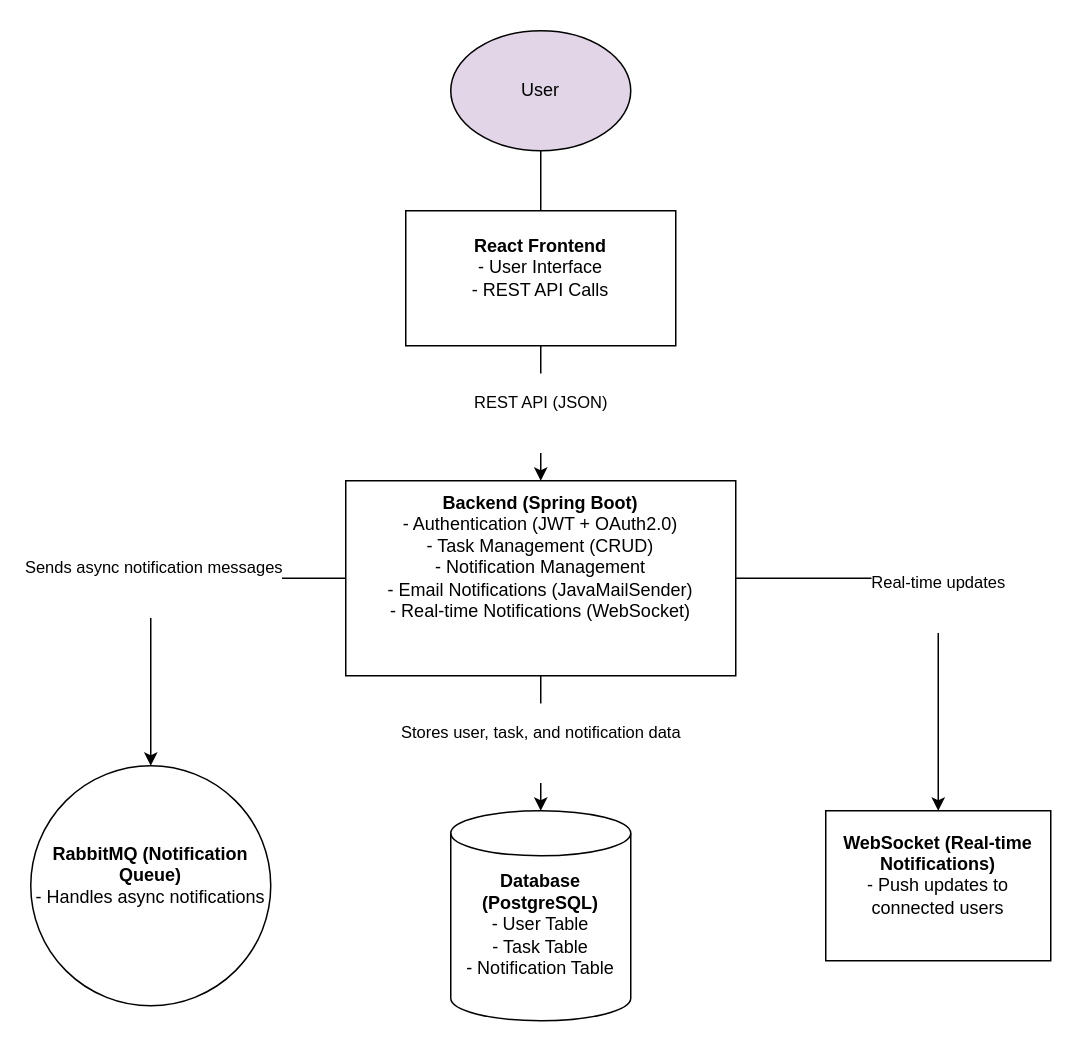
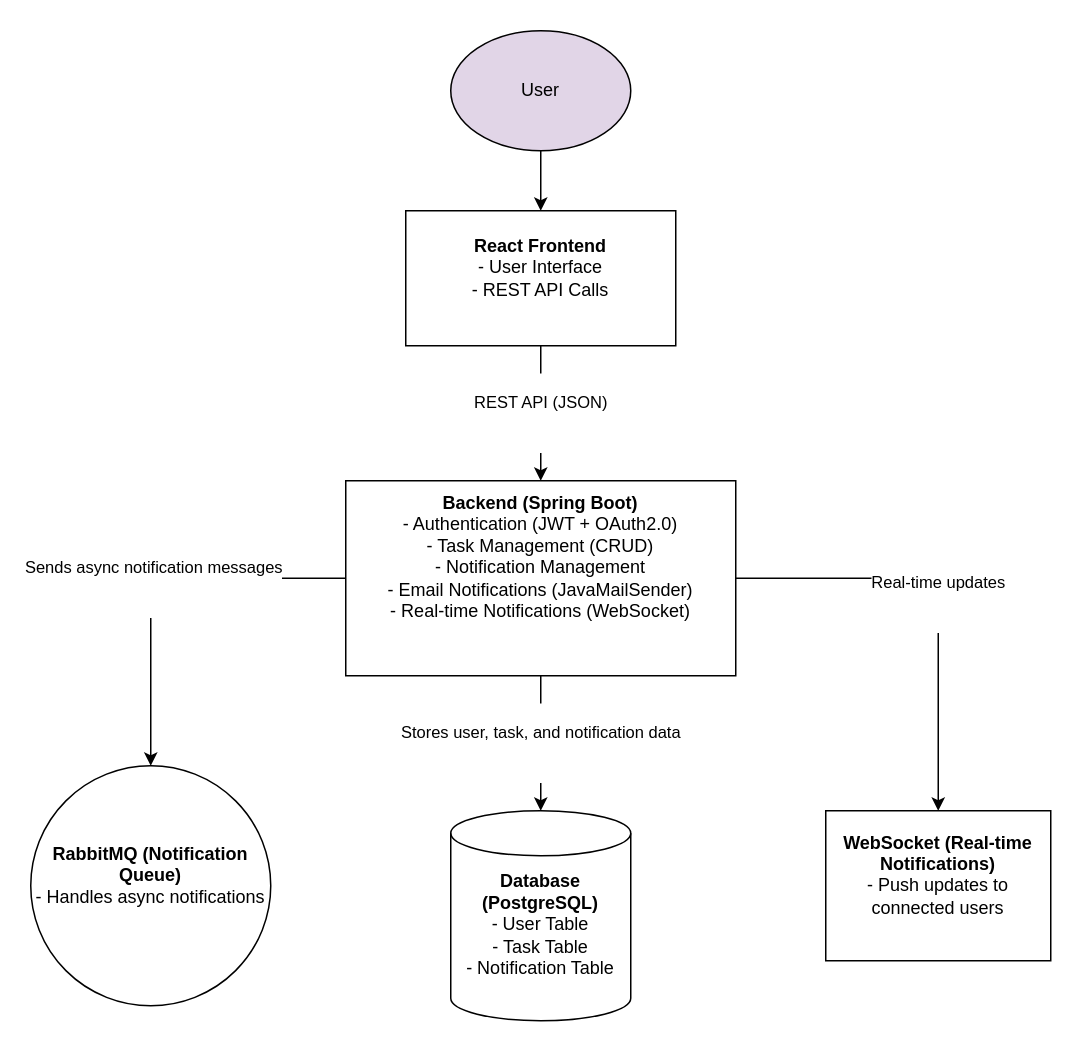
(541, 203) -> (541, 199)
